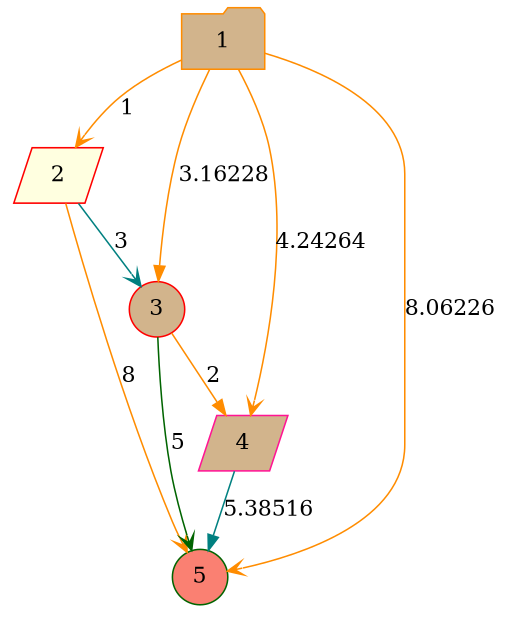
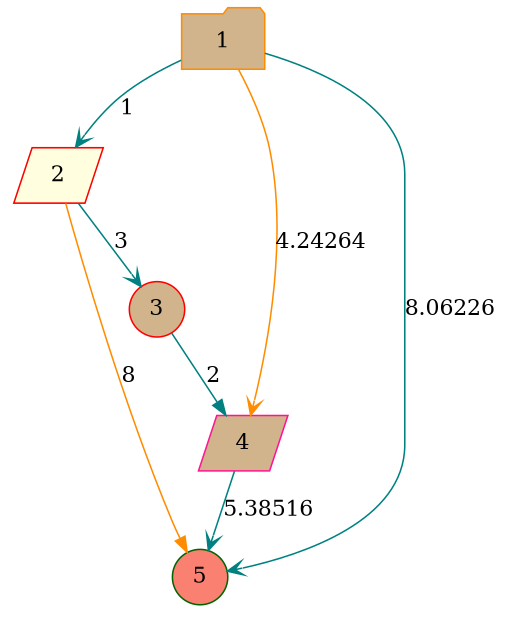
(128, 91) -> (128, 91)
(174, 165) -> none
(405, 320) -> (405, 320)
(194, 368) -> (194, 368)
(117, 373) -> (117, 373)
(166, 437) -> none
(224, 503) -> (224, 503)
